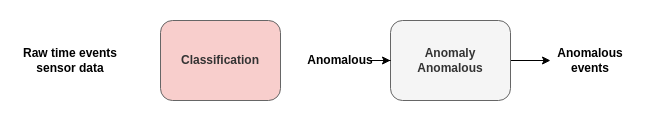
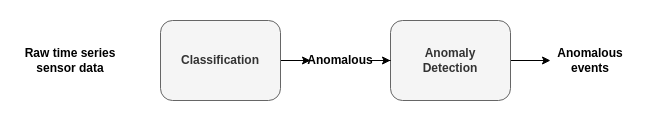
(71, 61) -> (71, 61)
(221, 61) -> (221, 61)
none -> (300, 61)
(451, 61) -> (451, 61)
